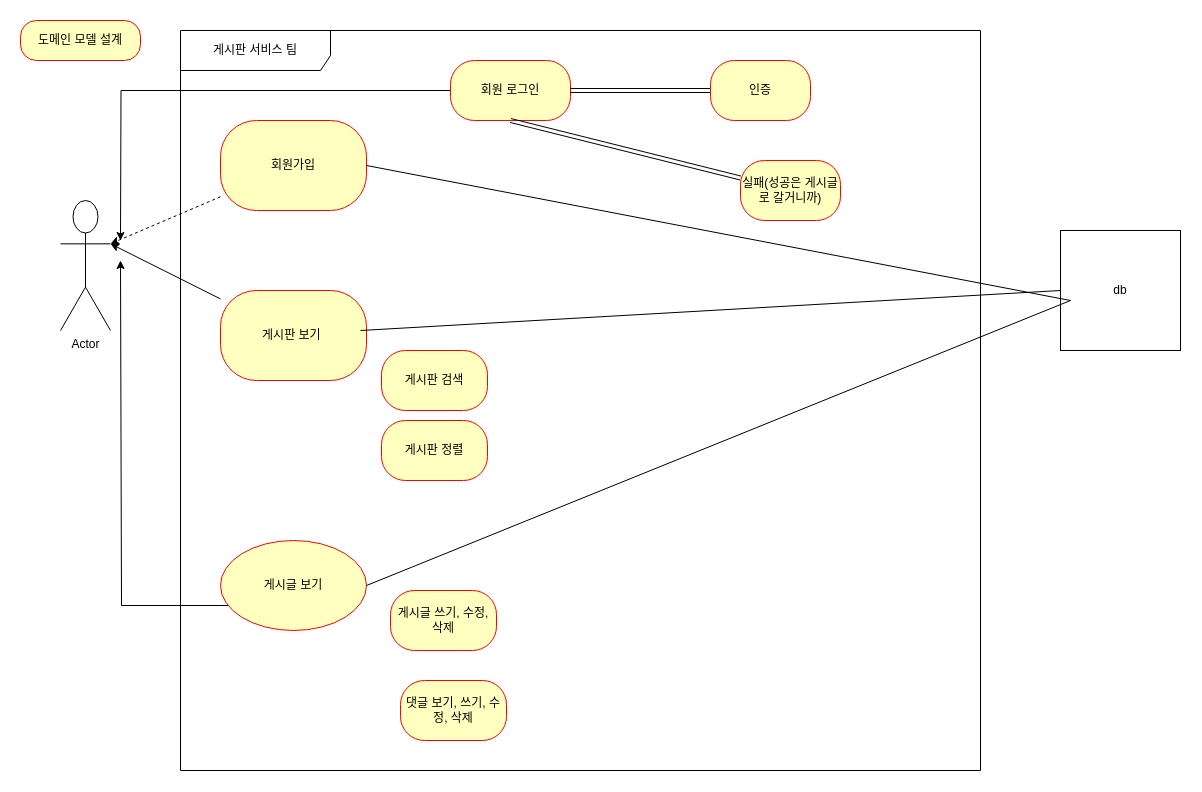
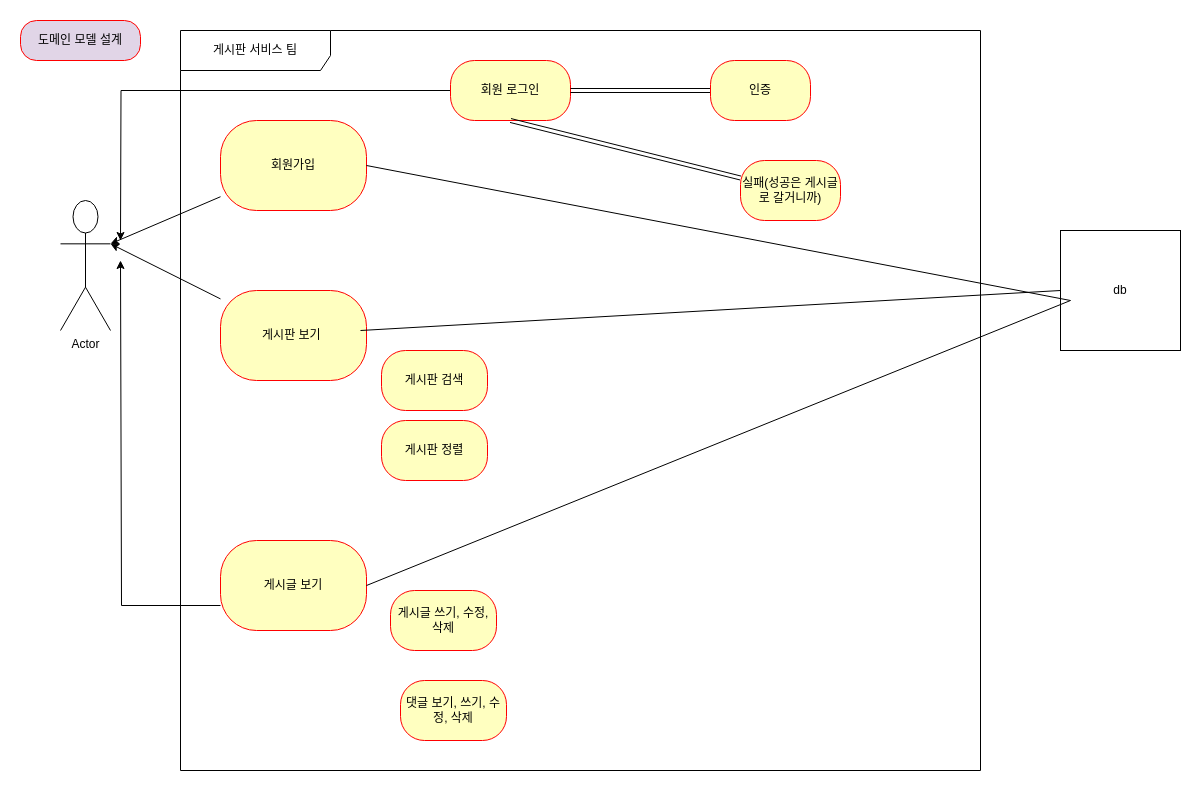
(81, 41) -> (81, 41)
(167, 220) -> (167, 220)
(294, 586) -> (294, 586)
